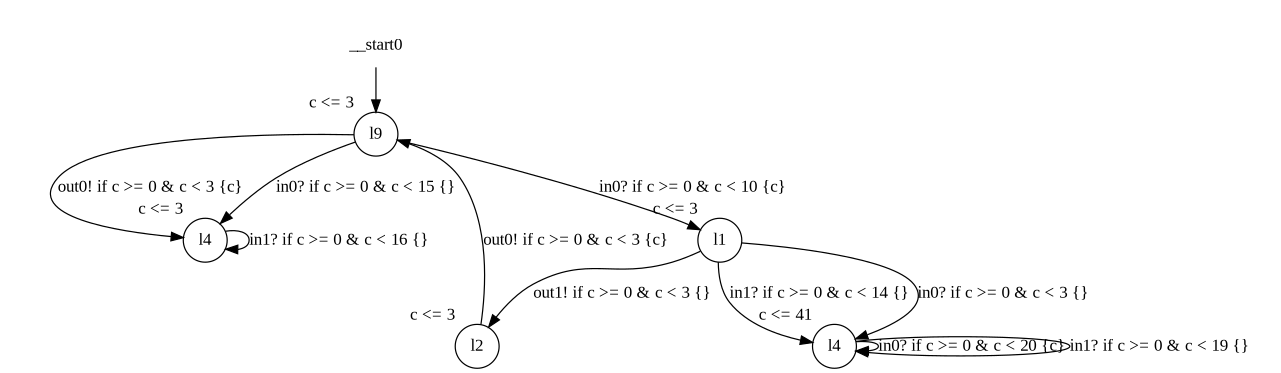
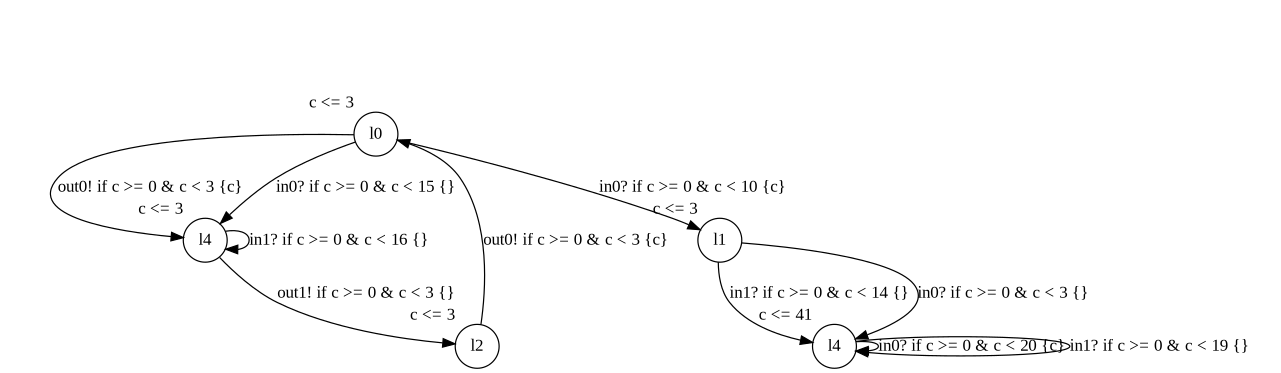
(376, 45) -> none
(376, 134) -> (376, 134)
(592, 269) -> (323, 320)
